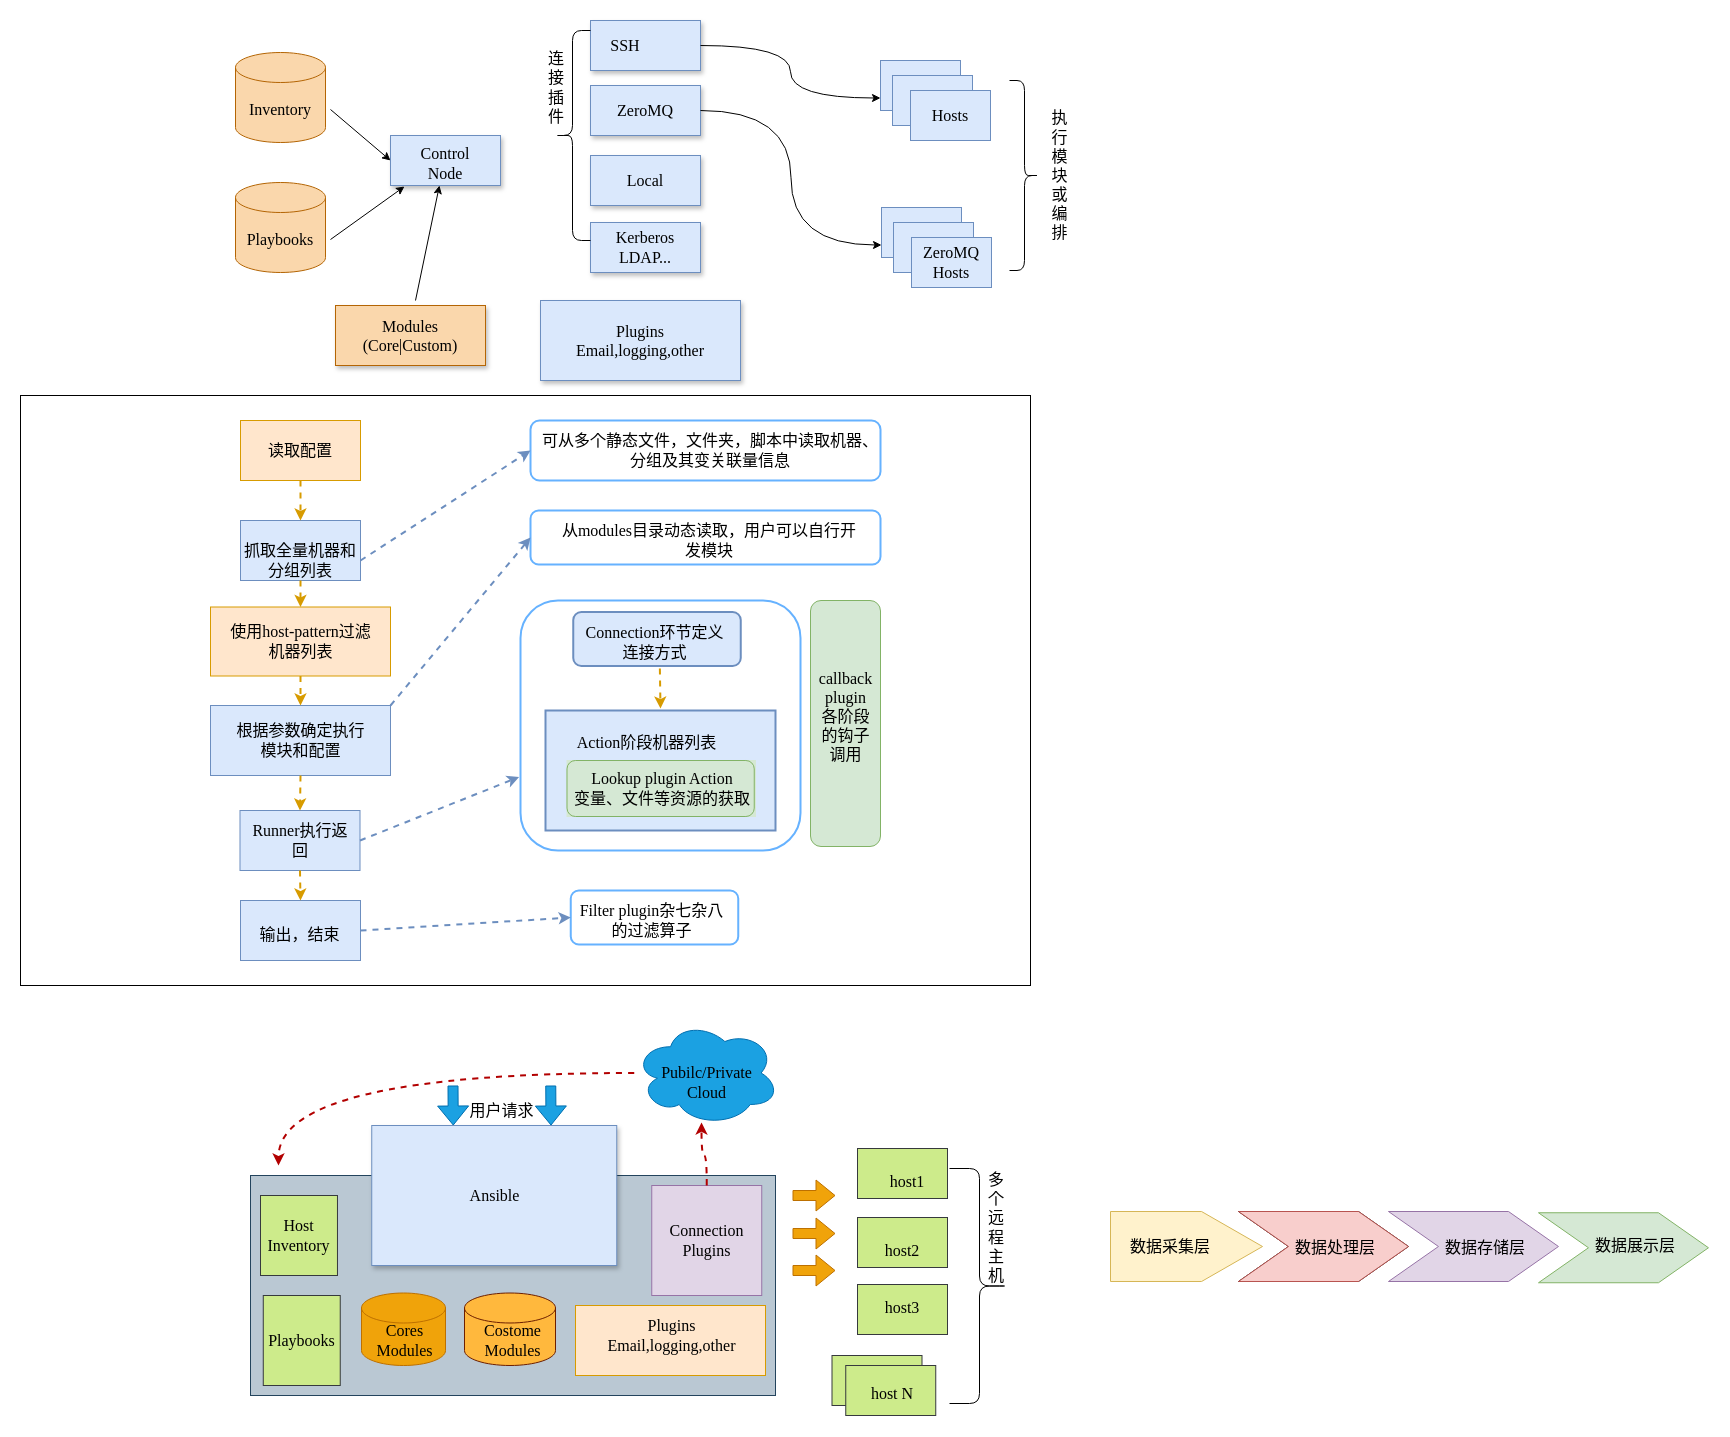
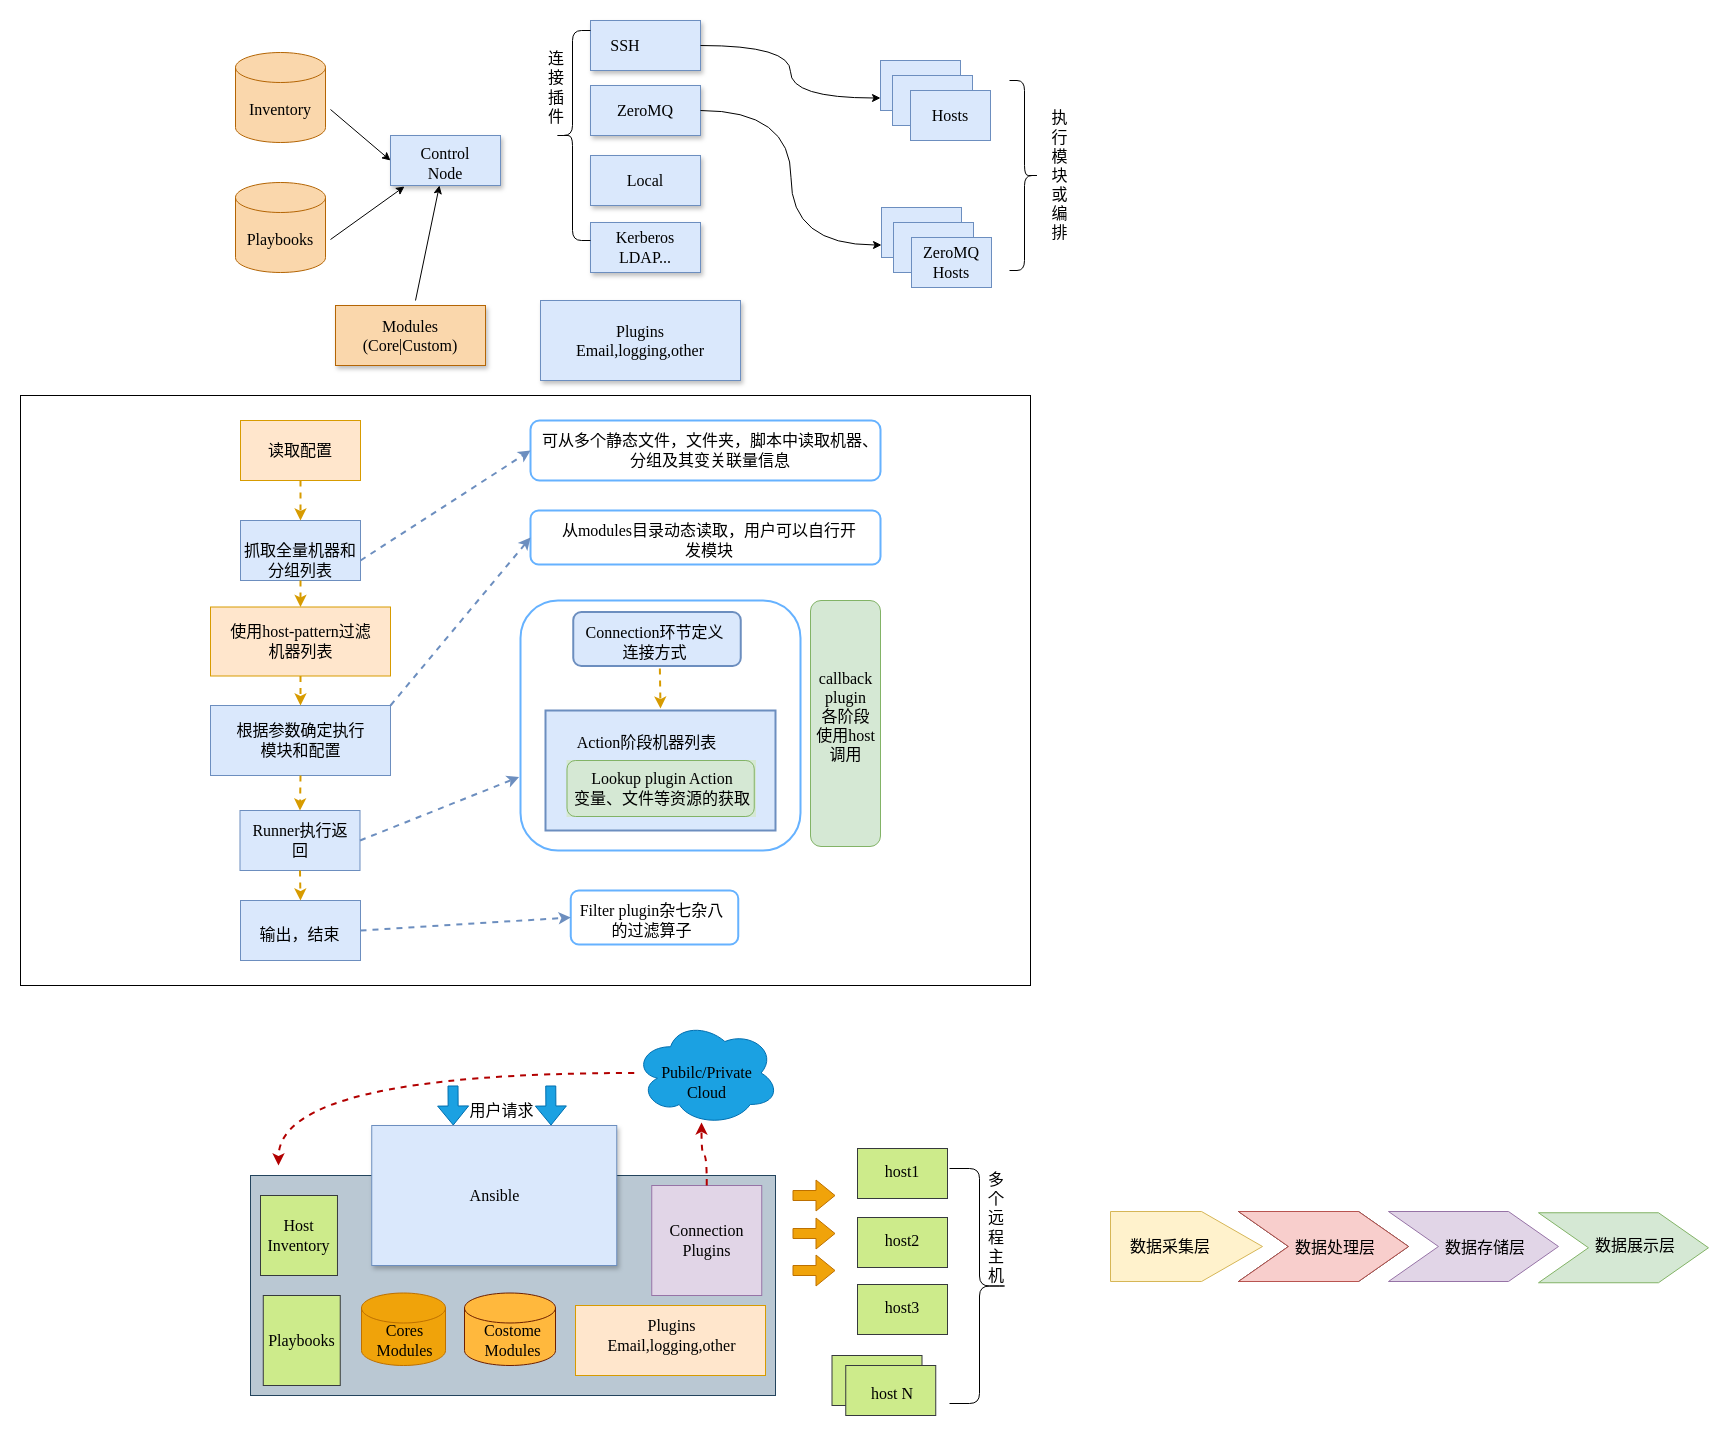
(846, 717) -> (846, 717)
(908, 1181) -> (903, 1171)
(903, 1250) -> (903, 1240)
